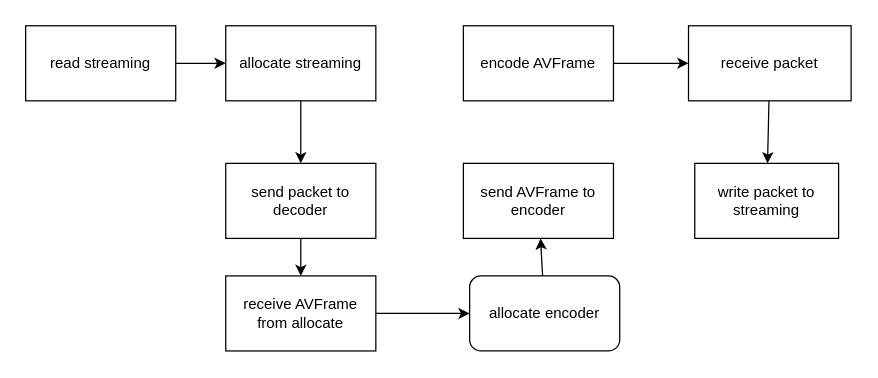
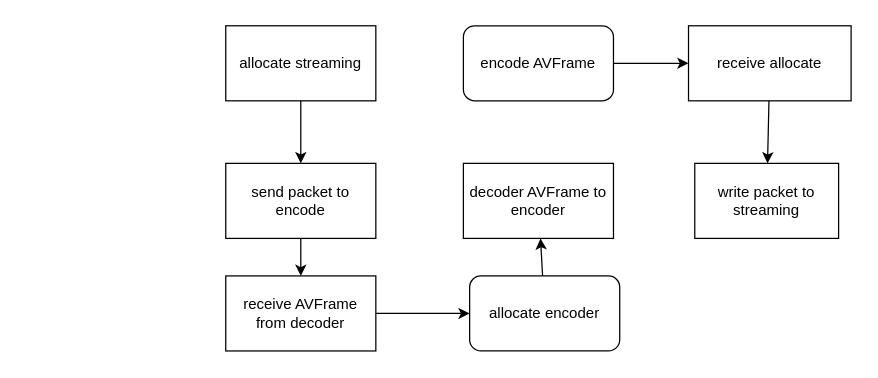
(101, 63) -> none
(197, 63) -> none
(538, 63) -> (538, 63)
(769, 63) -> (769, 63)
(301, 201) -> (301, 201)
(538, 201) -> (538, 201)
(301, 313) -> (301, 313)
